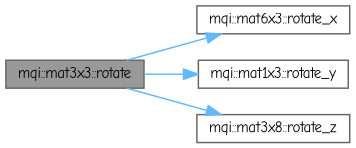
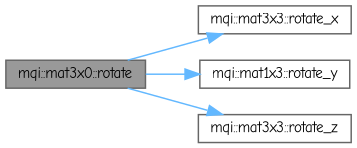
(273, 20) -> (275, 20)
(75, 74) -> (76, 74)
(273, 129) -> (275, 129)
